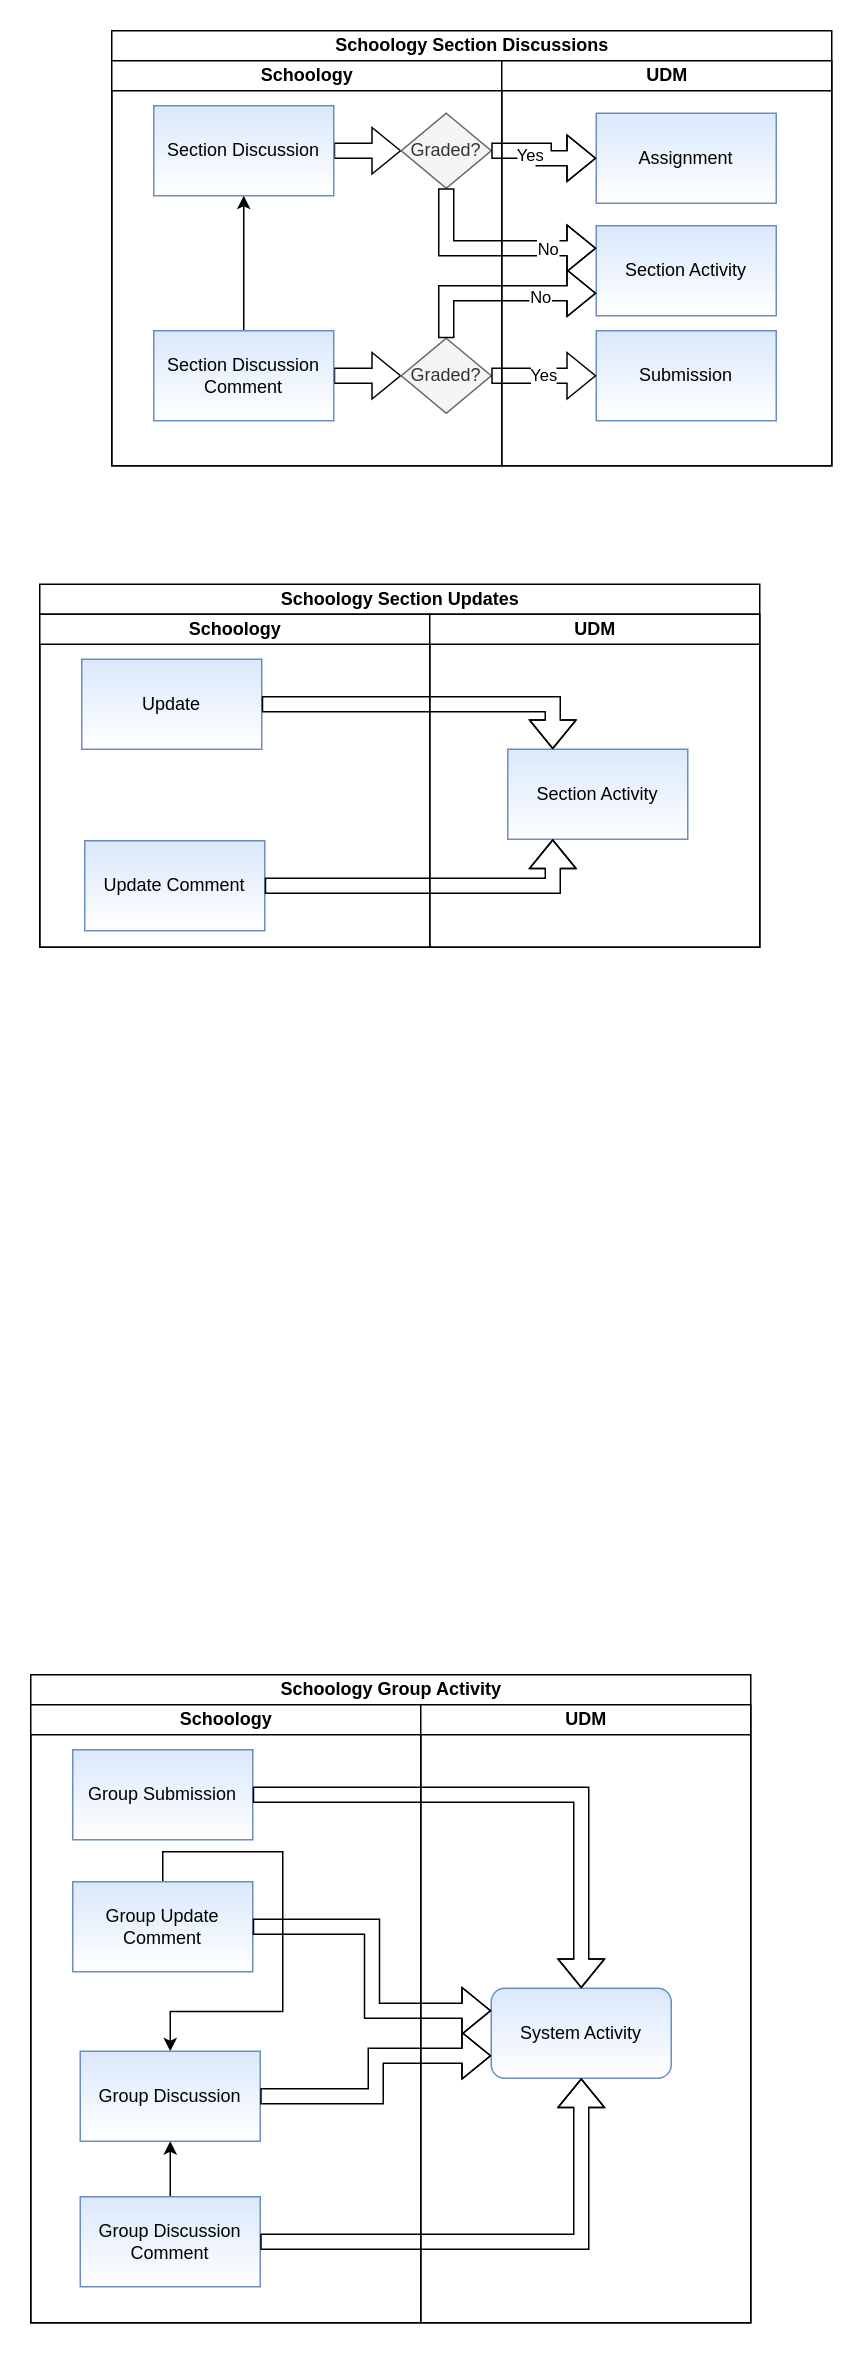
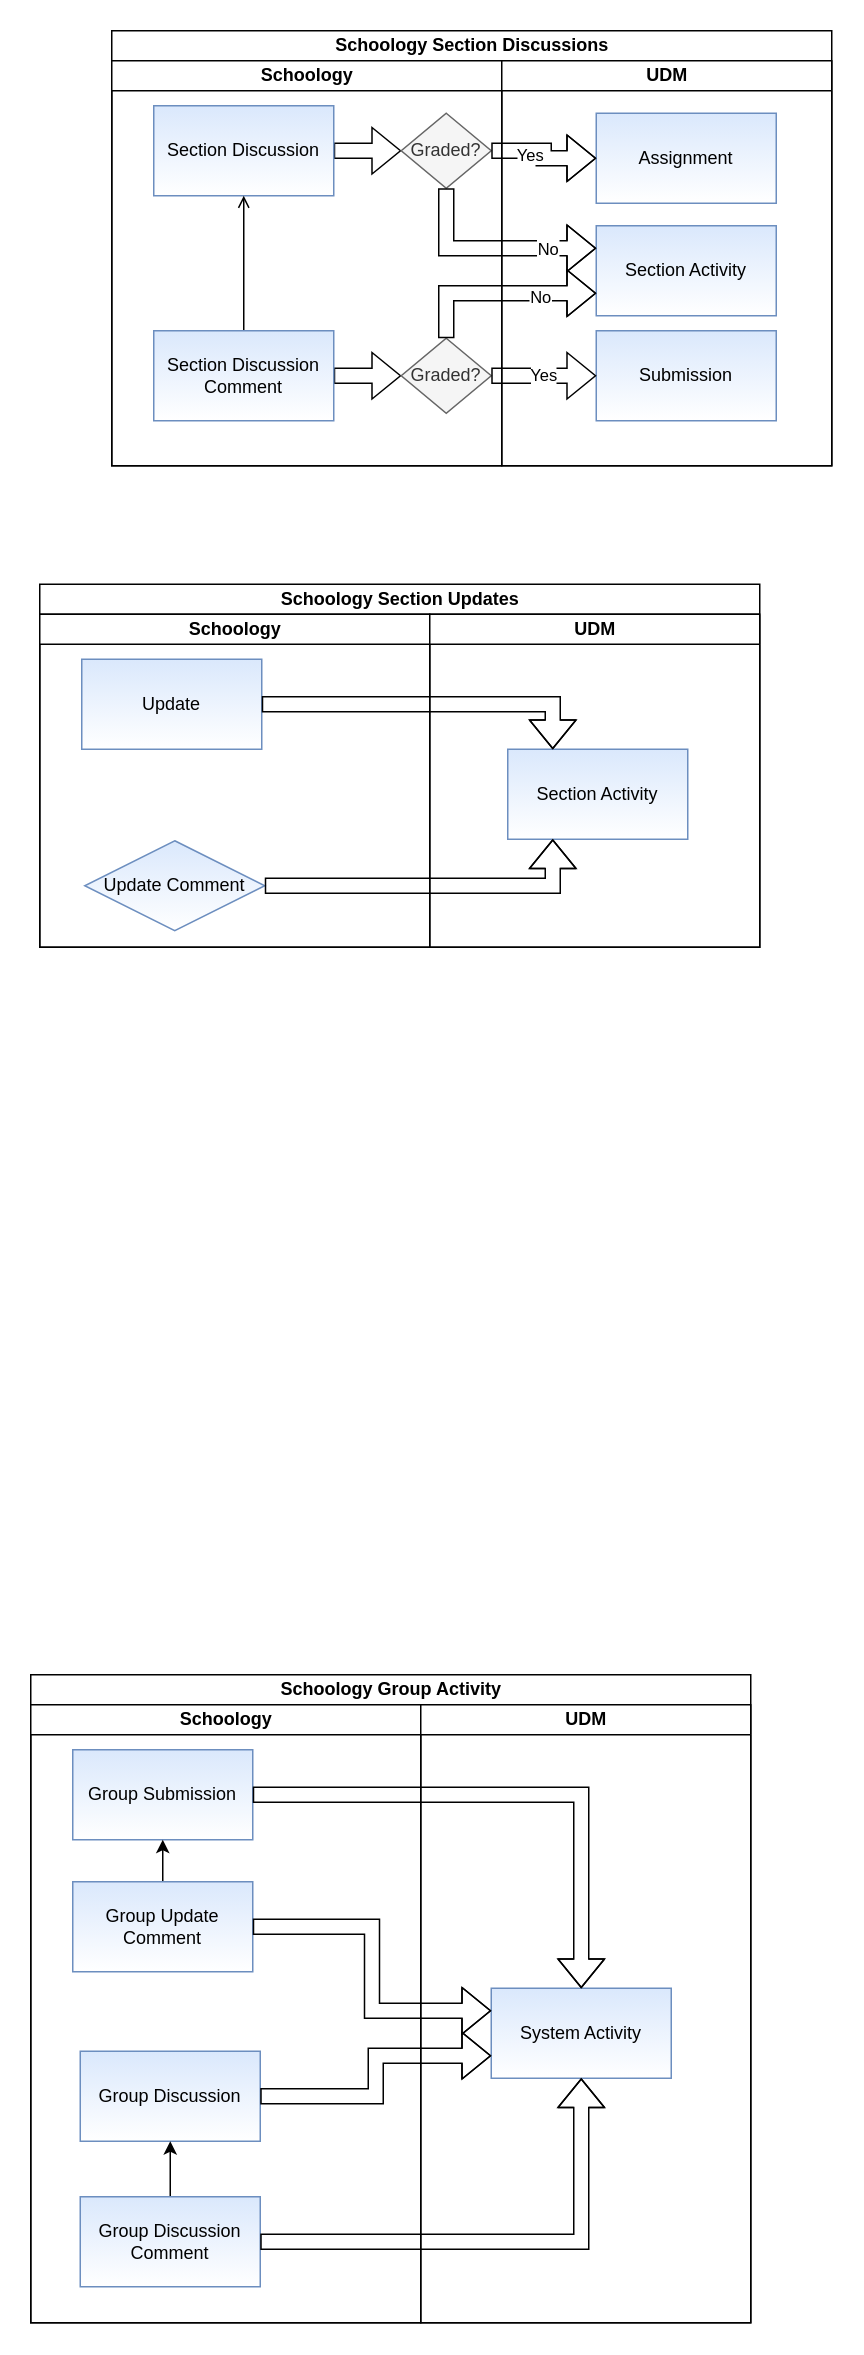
(244, 207) -> (244, 204)
(175, 886) -> (175, 886)
(283, 1941) -> (163, 1852)
(581, 2033) -> (581, 2033)
